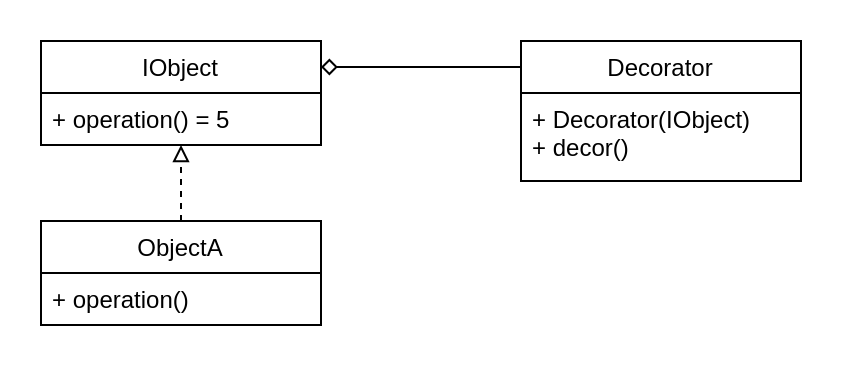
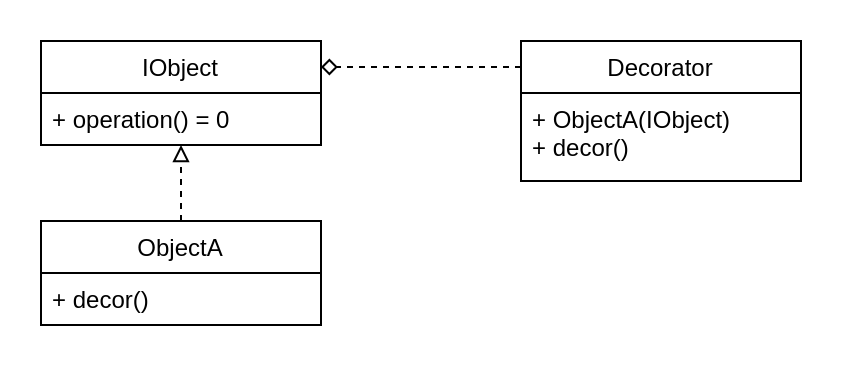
(428, 67) -> (428, 67)
(154, 120) -> (154, 120)
(663, 120) -> (650, 120)
(133, 300) -> (109, 300)
